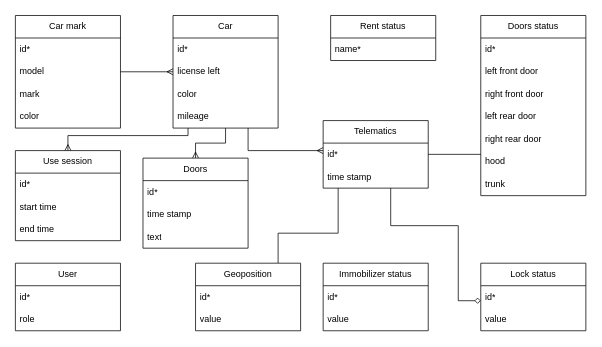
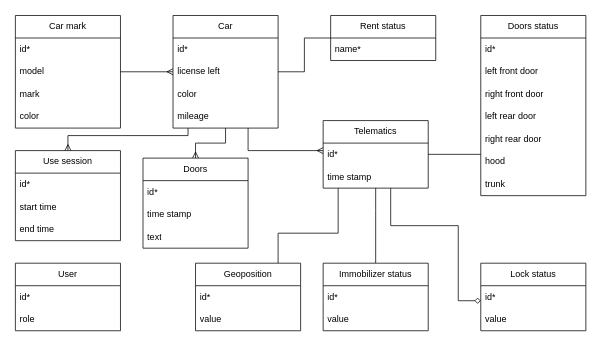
none -> (304, 55)
none -> (375, 226)
